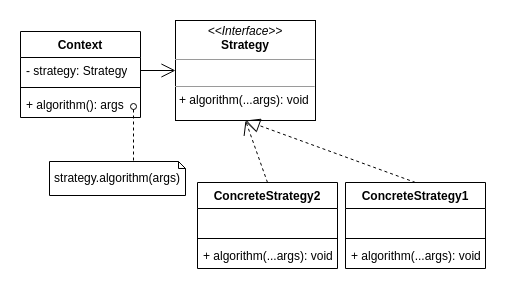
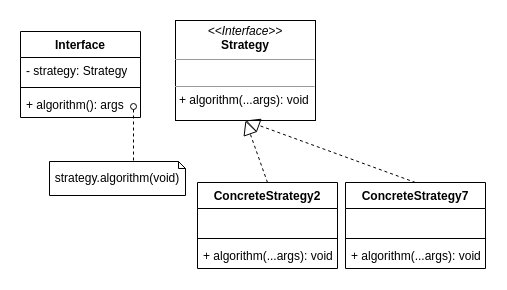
(81, 46) -> (81, 46)
(157, 71) -> none
(249, 129) -> (251, 135)
(118, 179) -> (118, 179)
(416, 197) -> (416, 197)
